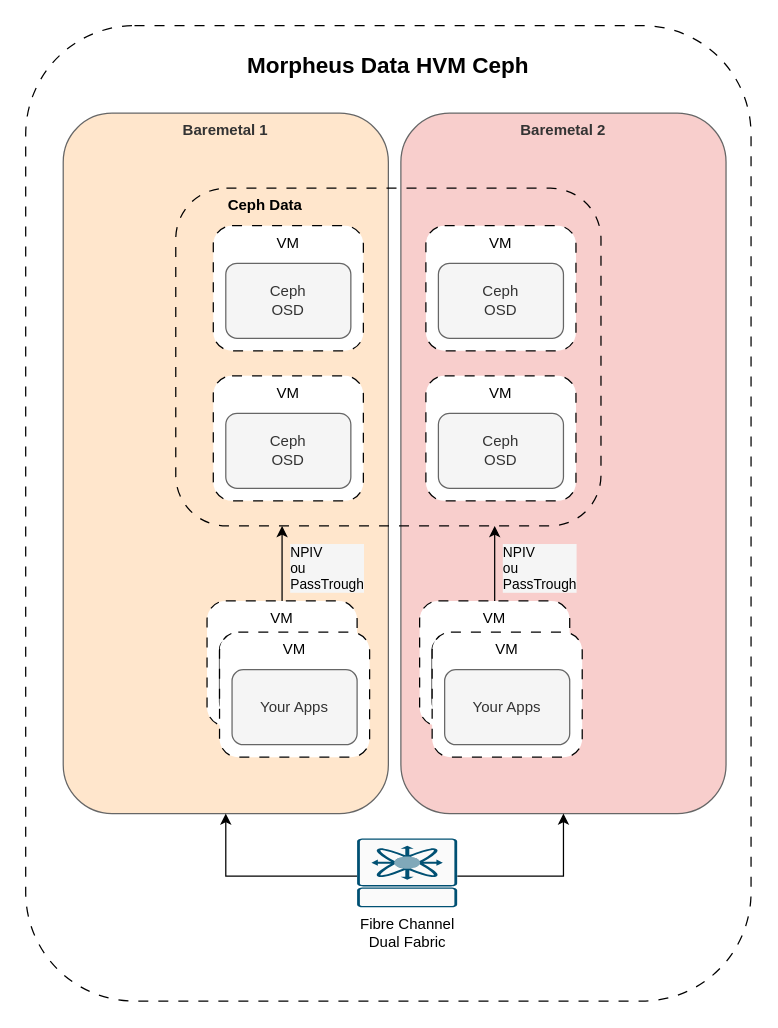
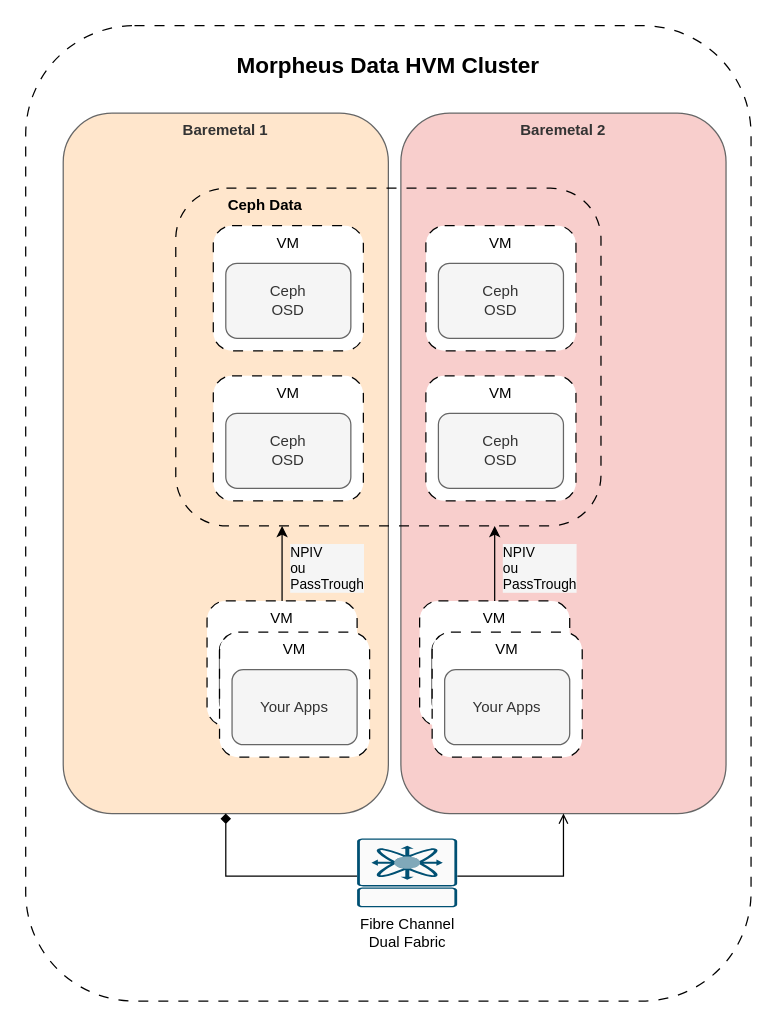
(388, 43) -> (388, 43)
(226, 823) -> (226, 824)
(563, 823) -> (563, 820)
